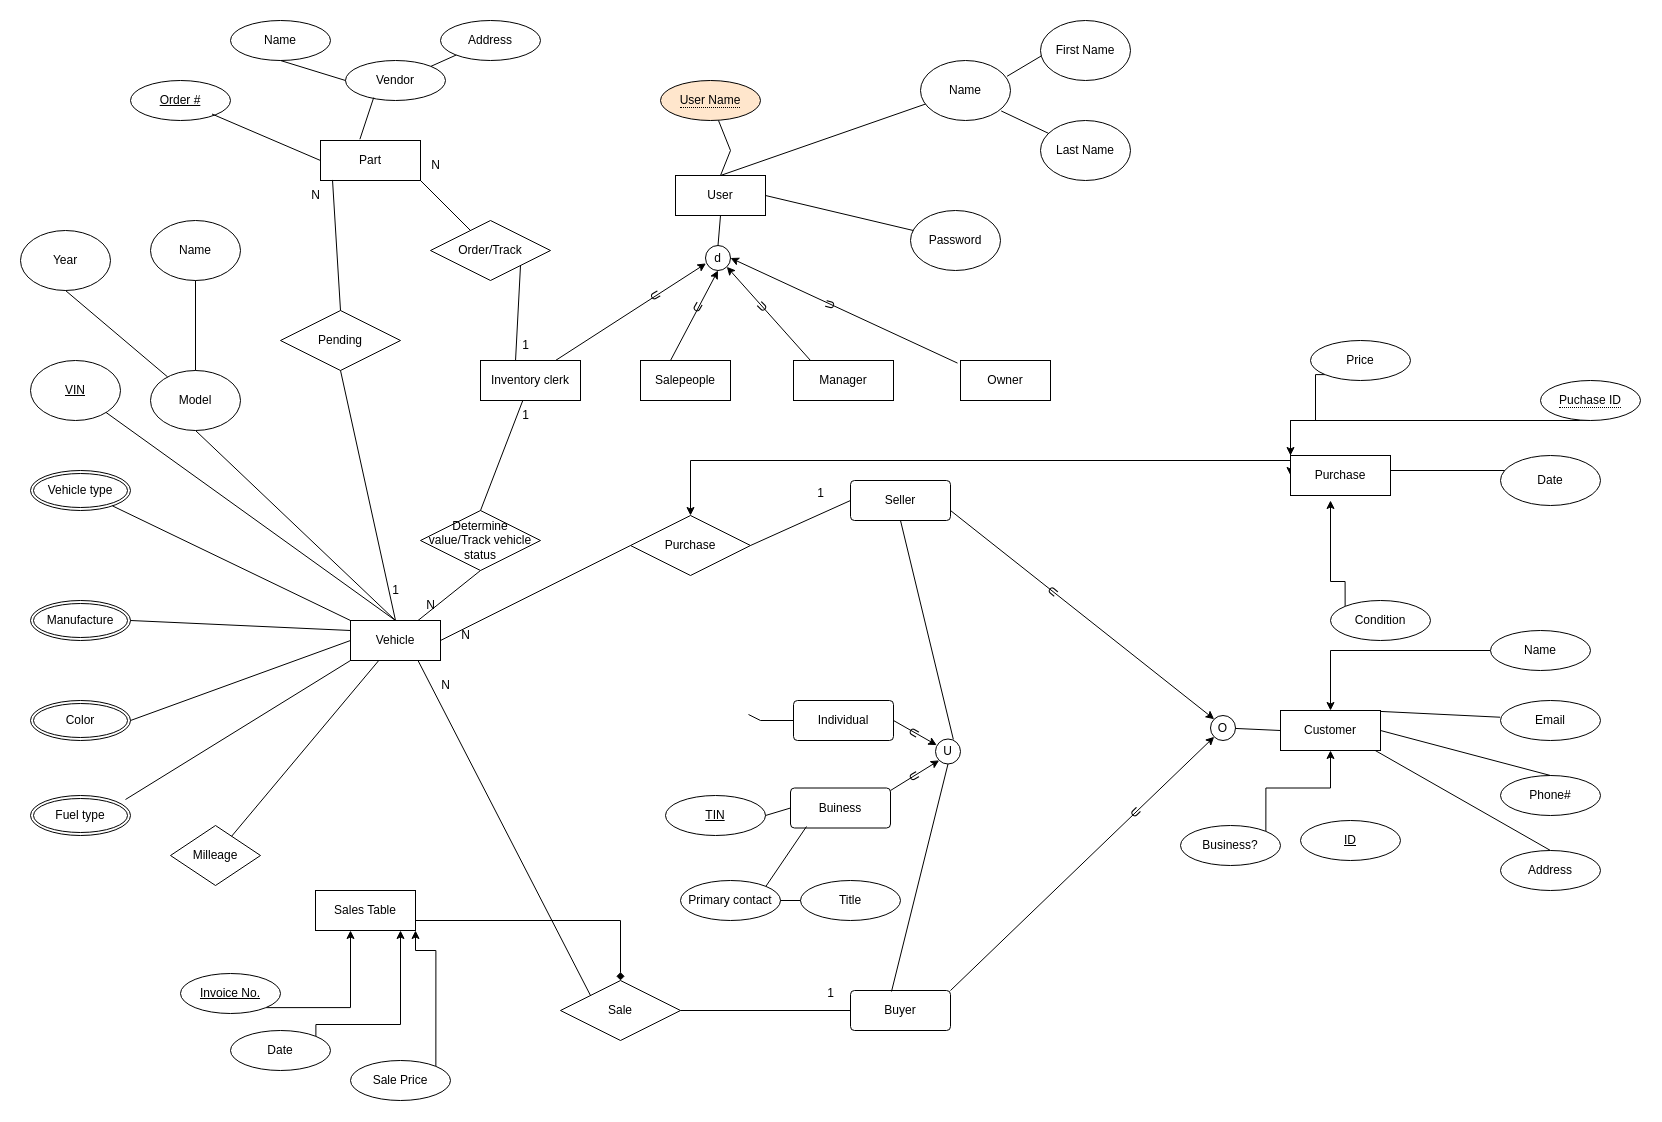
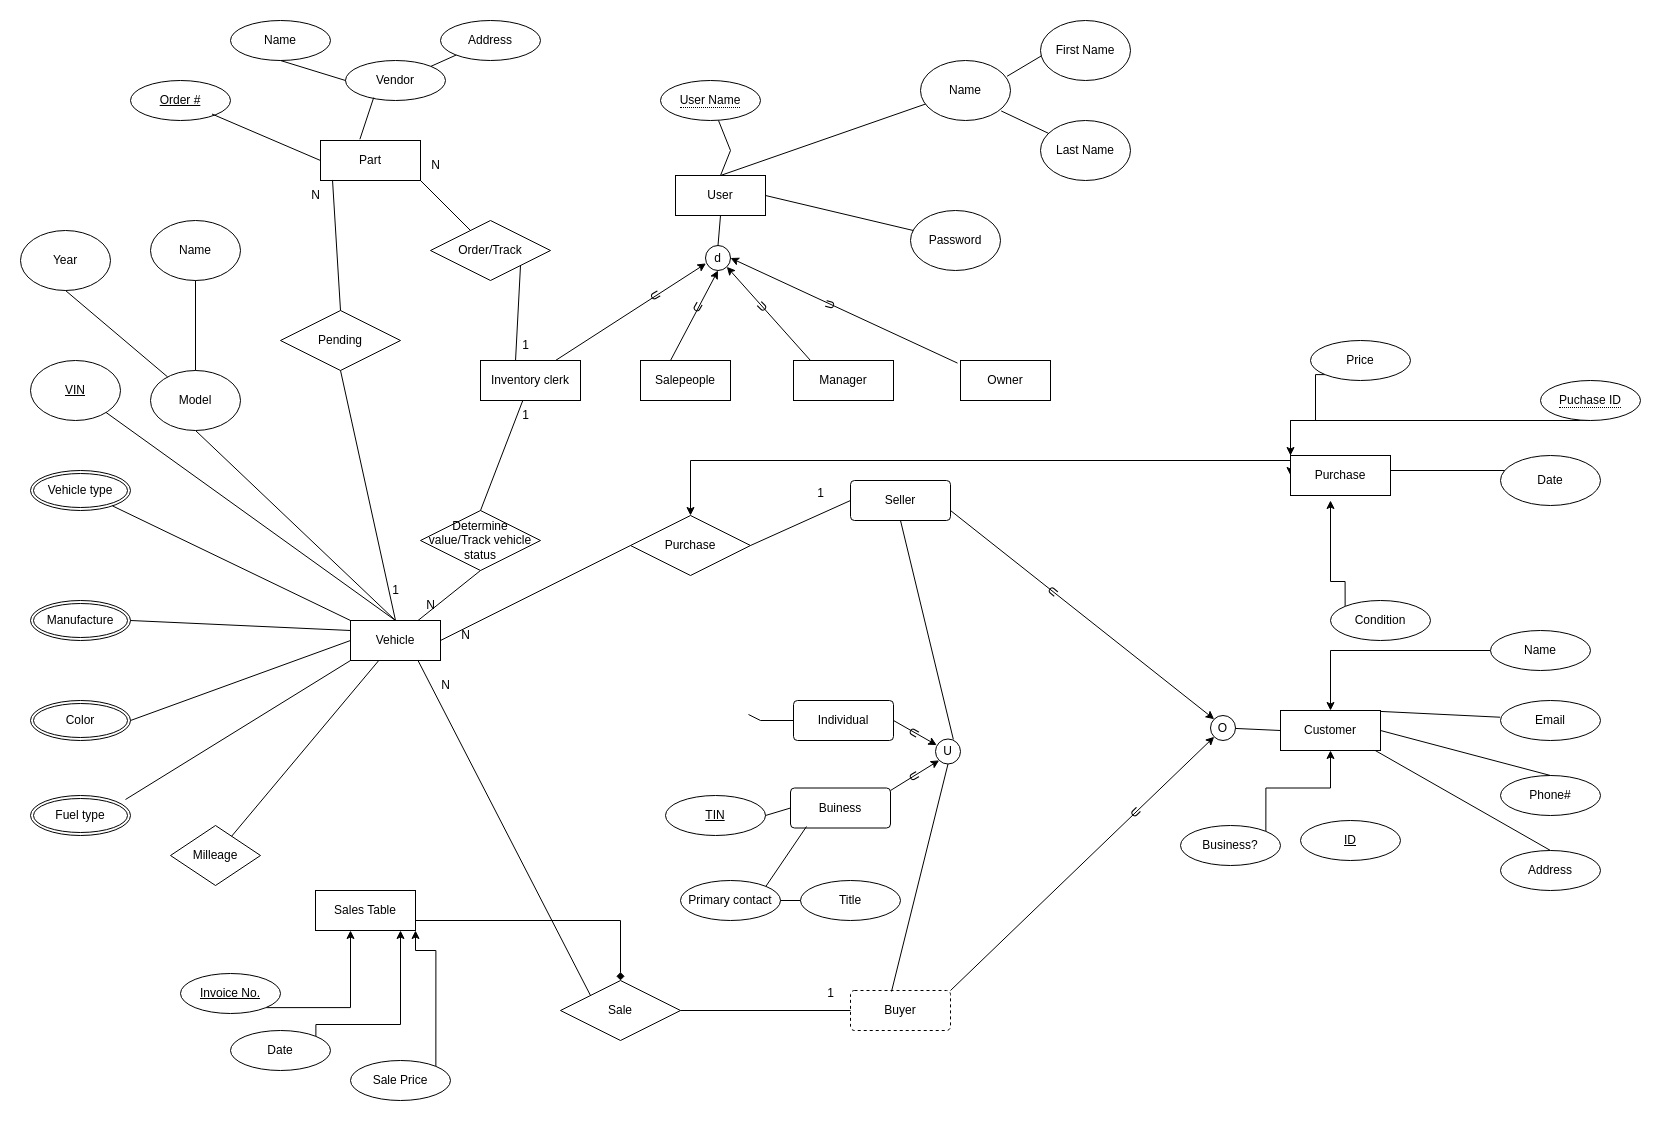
(711, 101) -> (711, 101)
(901, 1011) -> (901, 1011)
